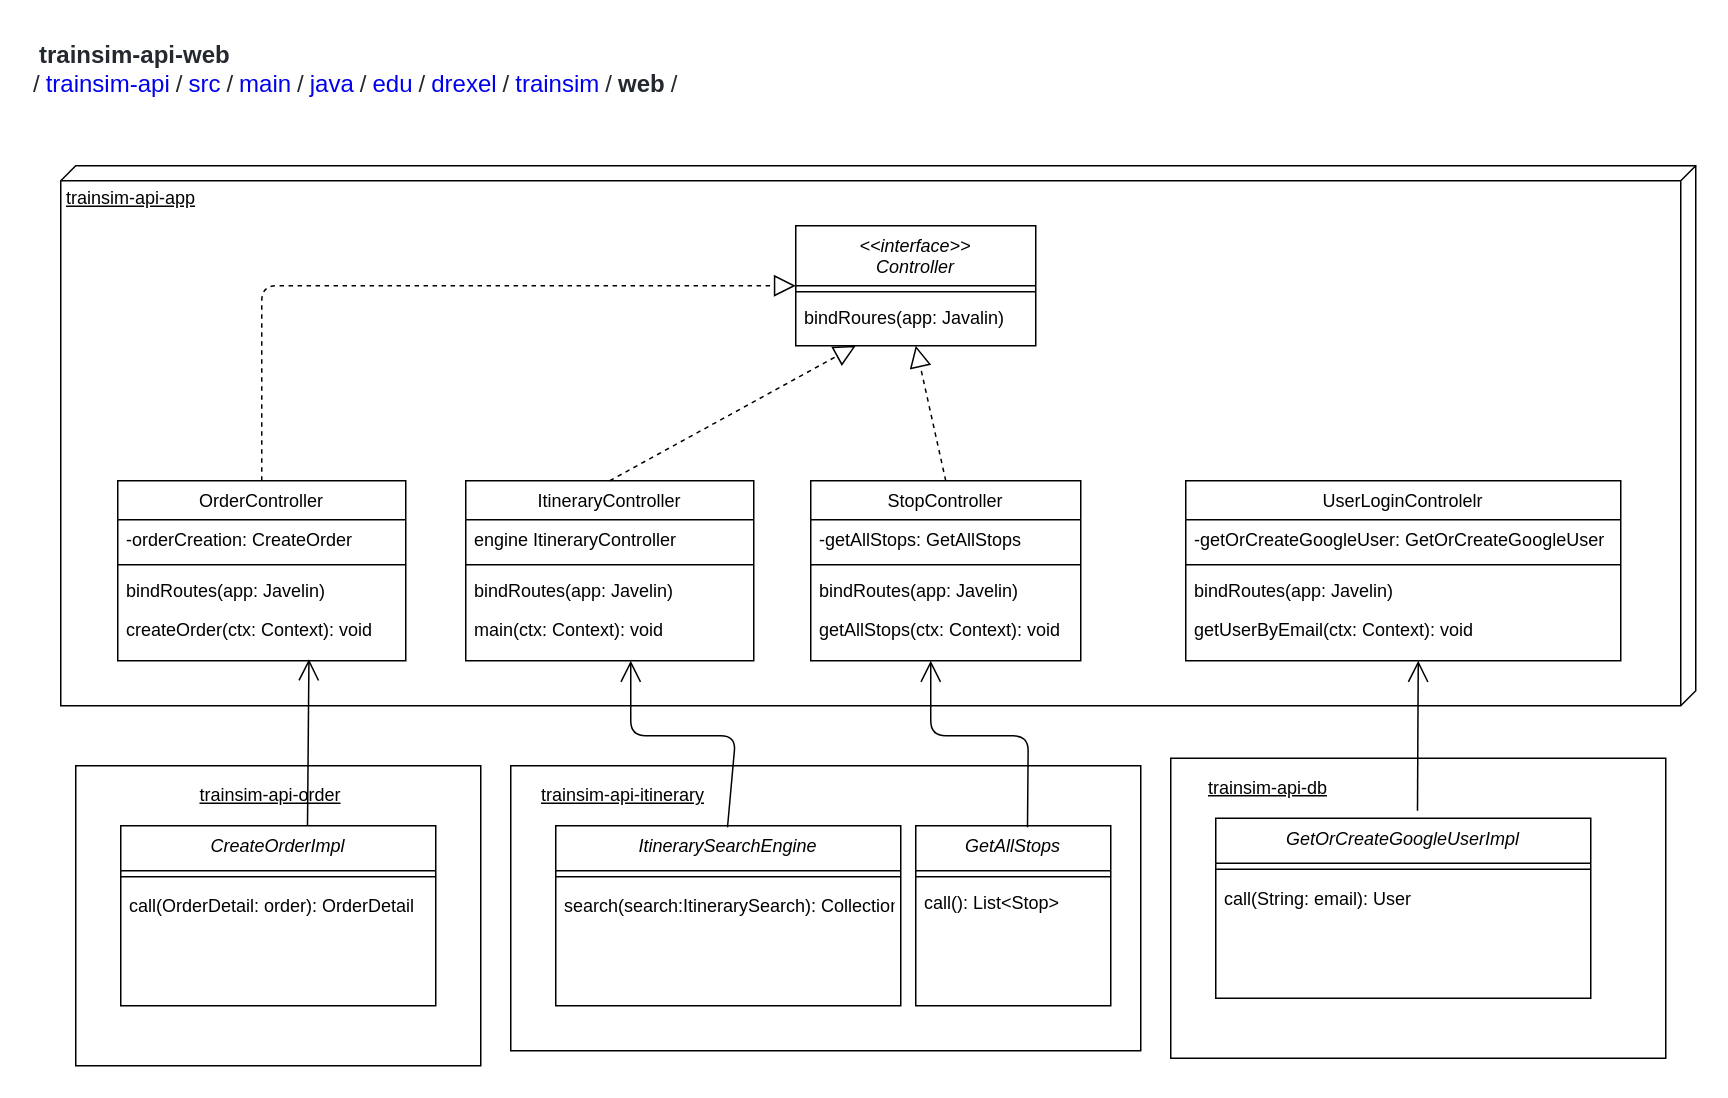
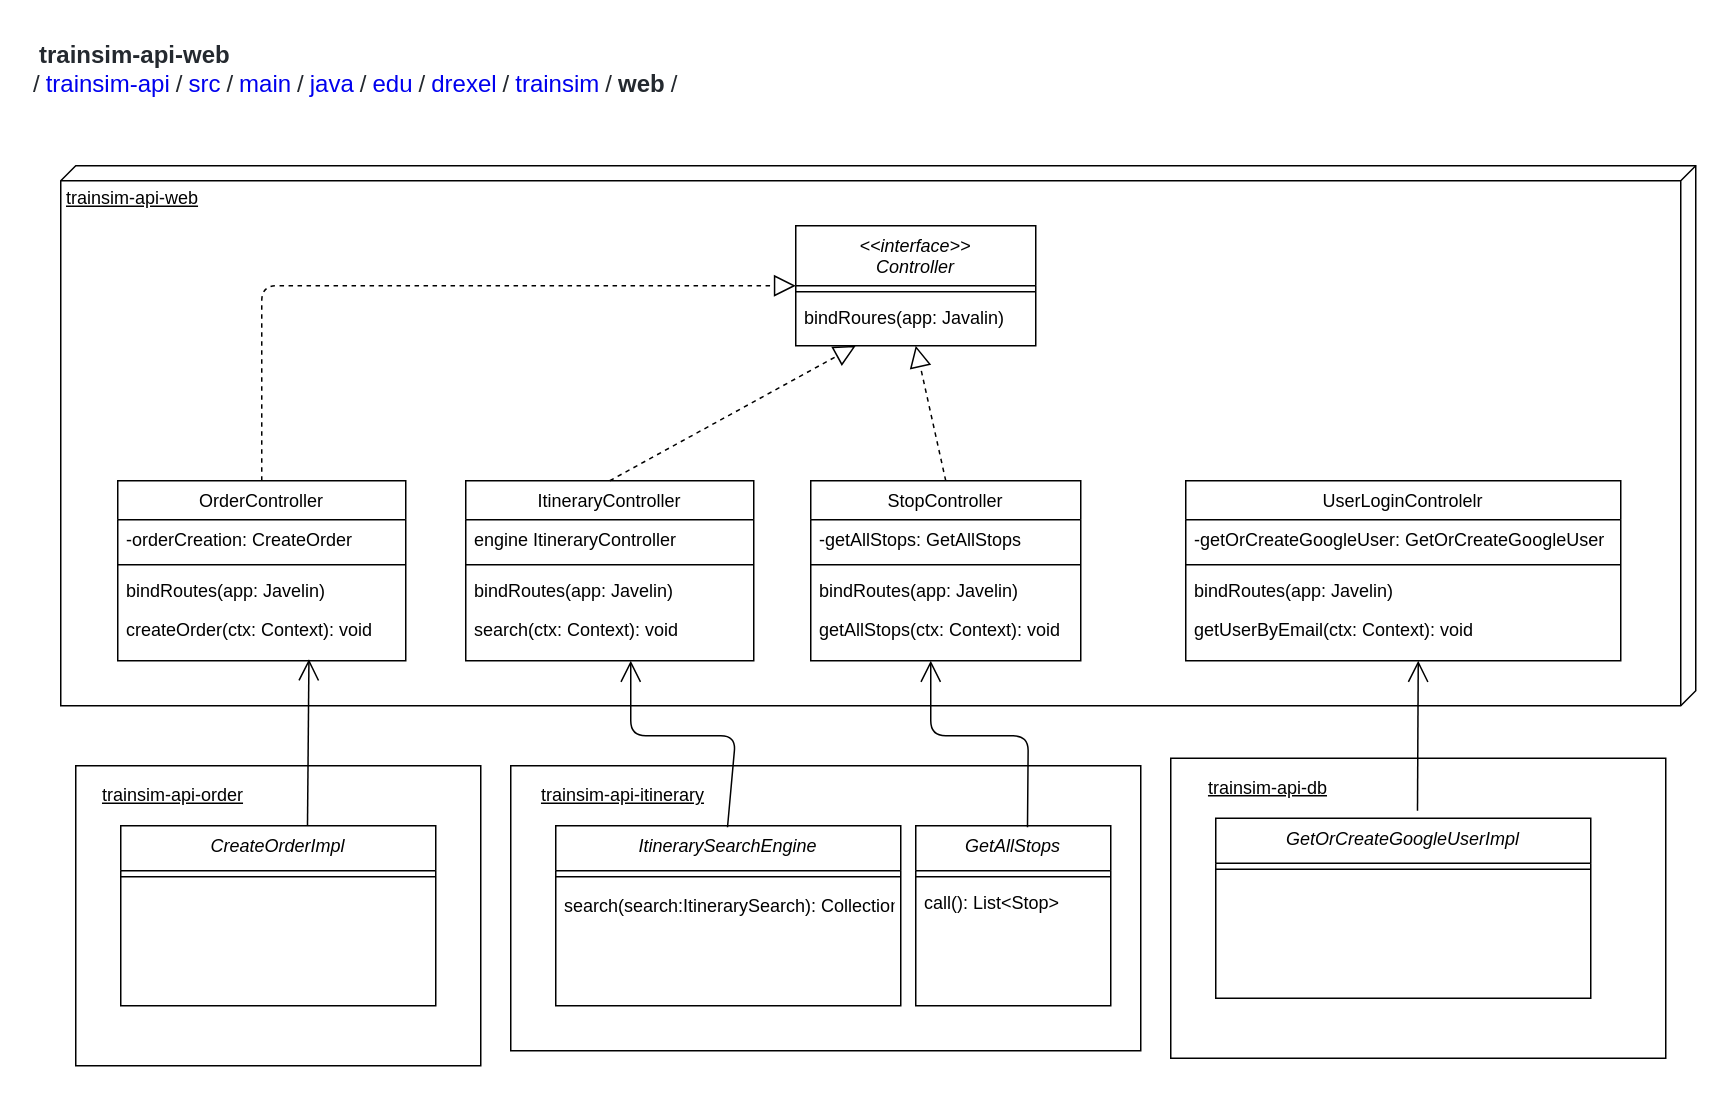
(140, 199) -> (140, 199)
(581, 630) -> (593, 630)
(271, 796) -> (173, 796)
(1373, 901) -> none
(278, 908) -> none
